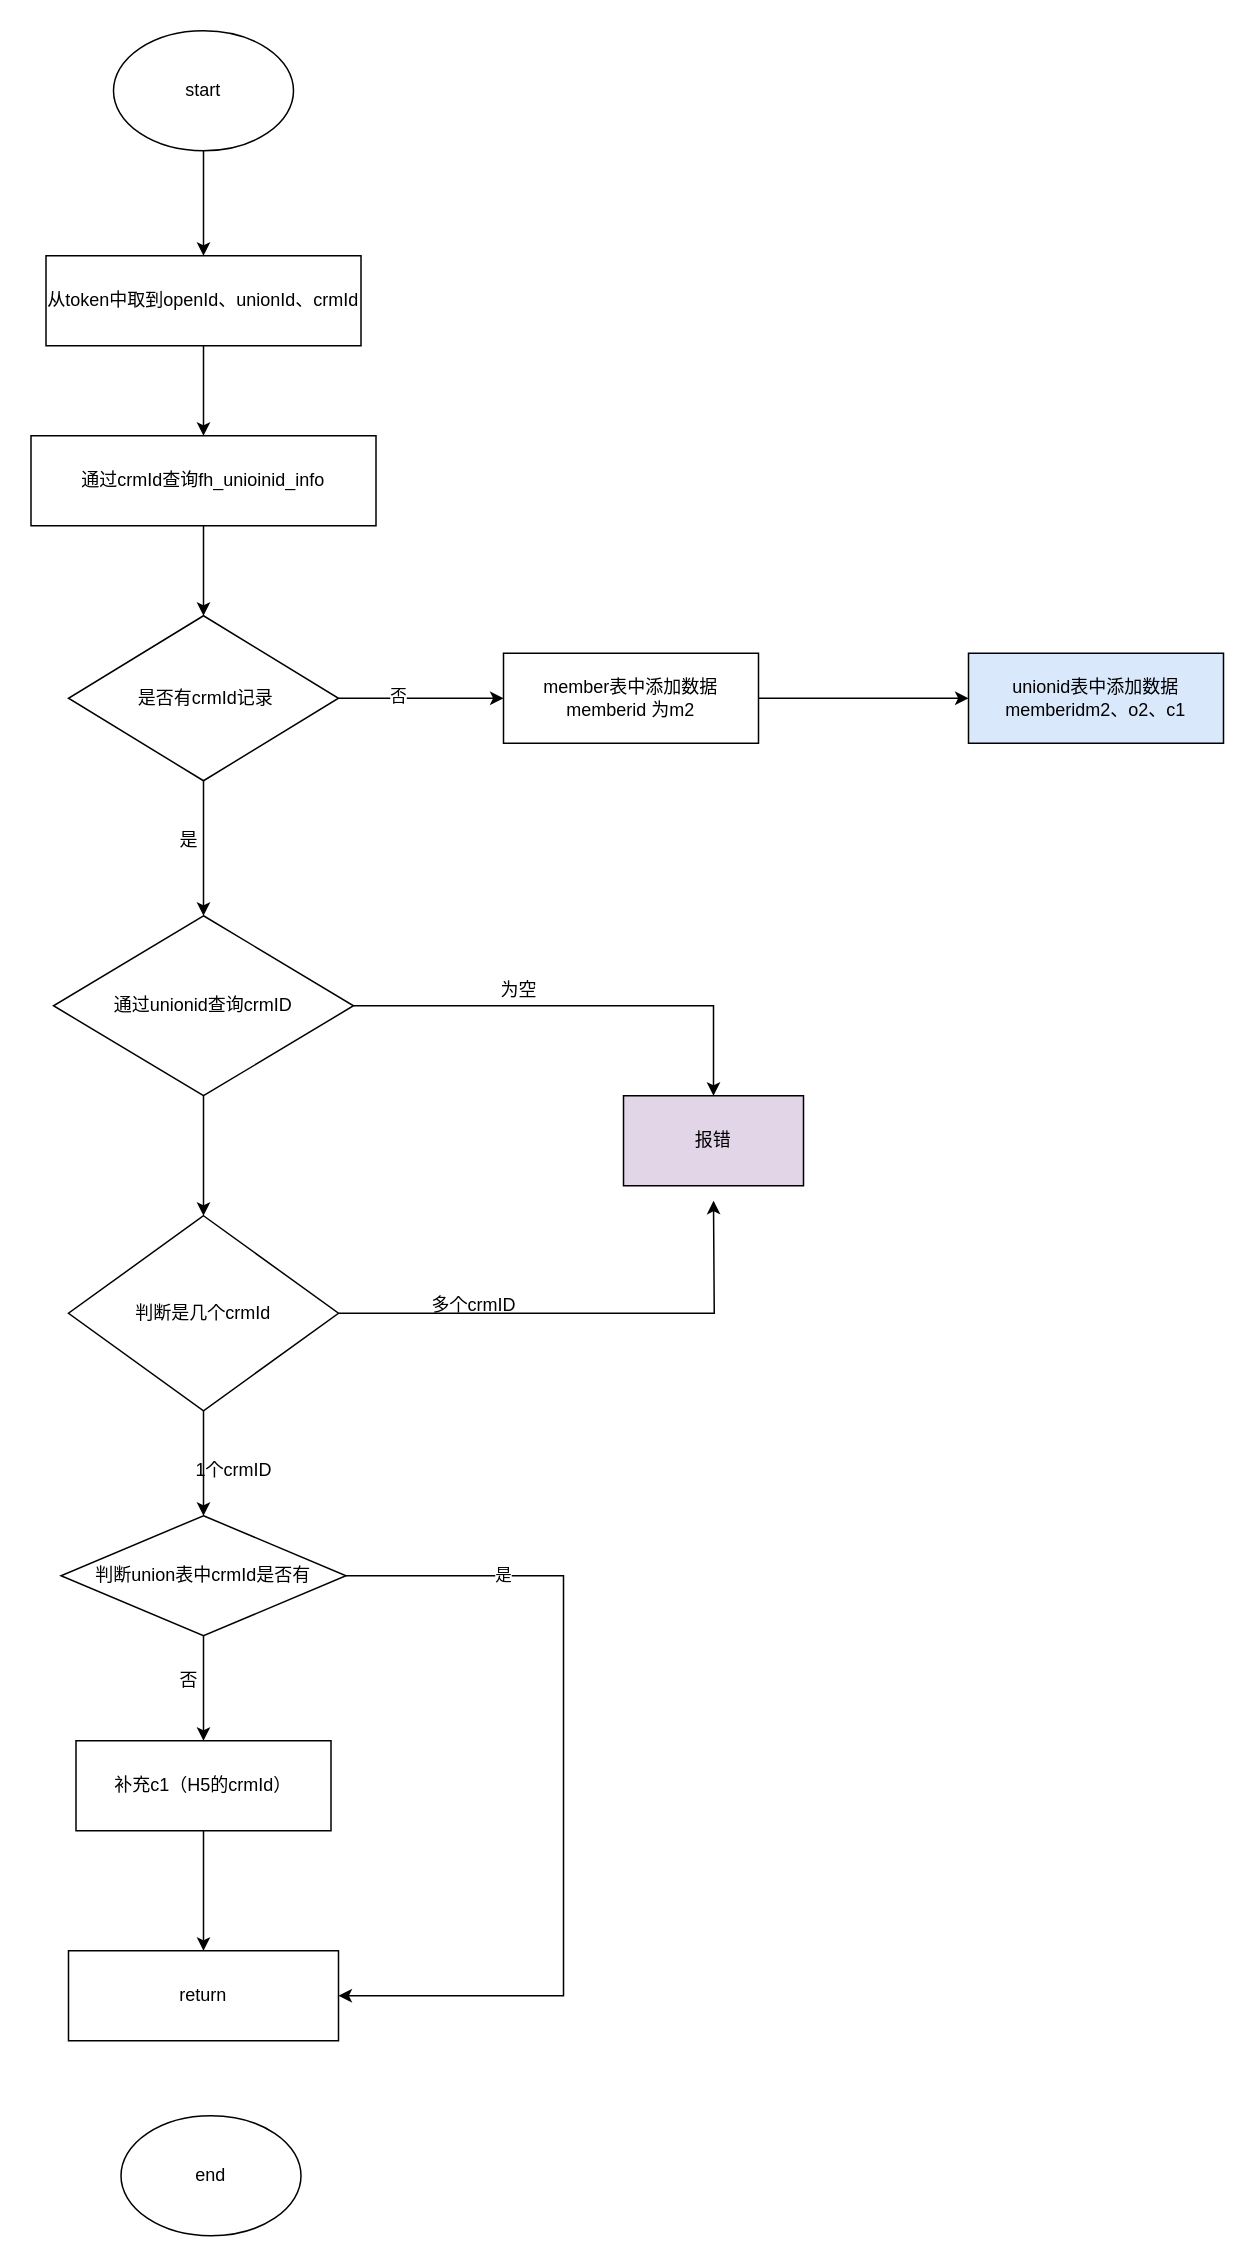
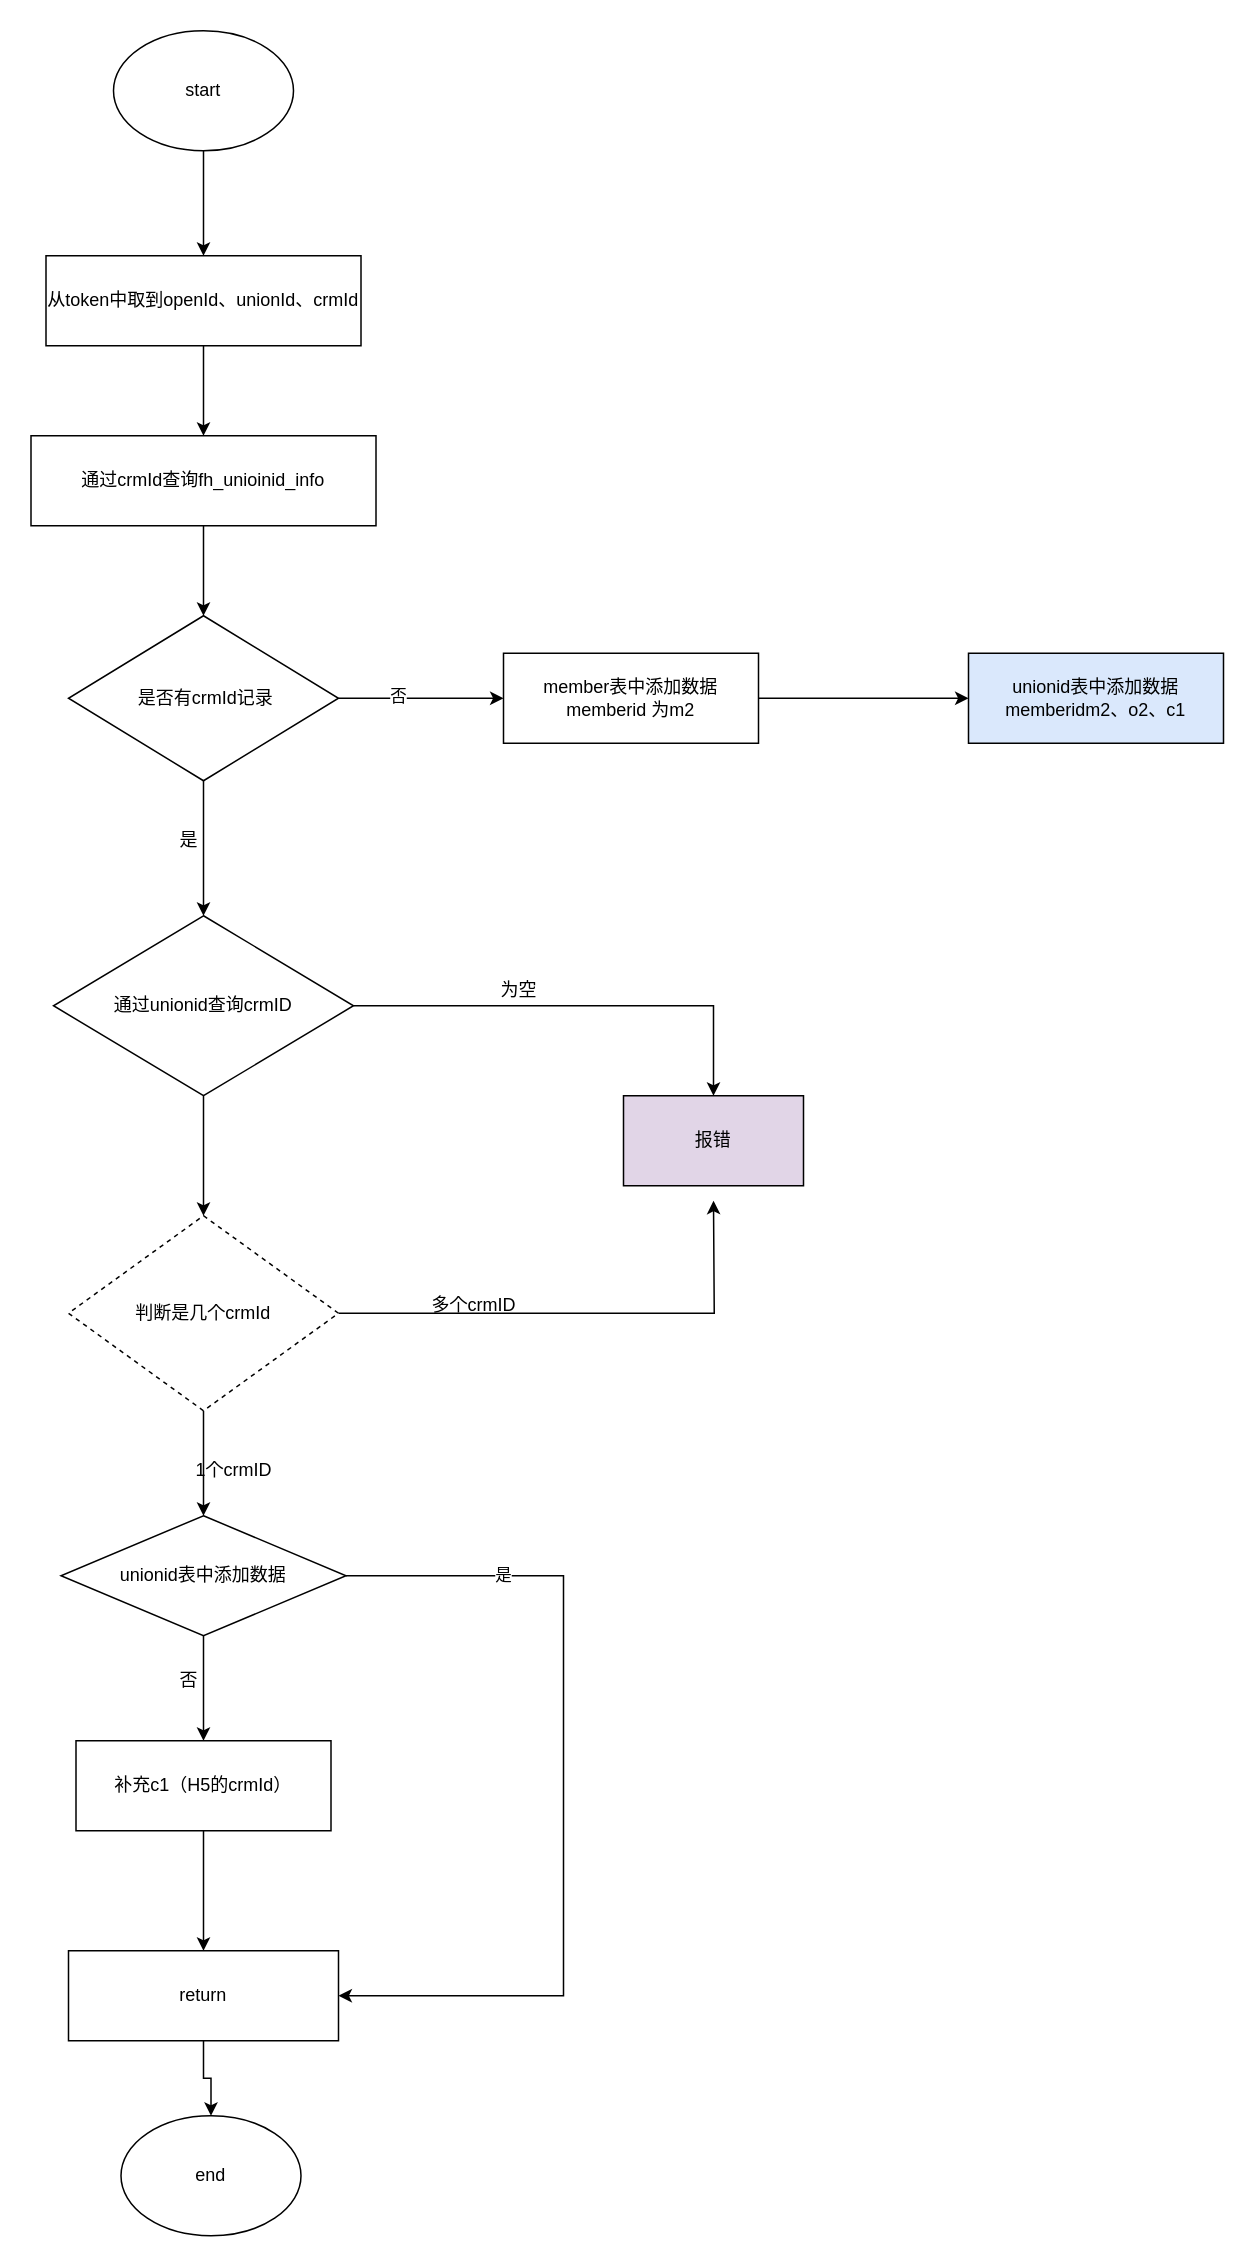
(203, 1313) -> (203, 1313)
(203, 1576) -> (203, 1576)
none -> (203, 2076)
